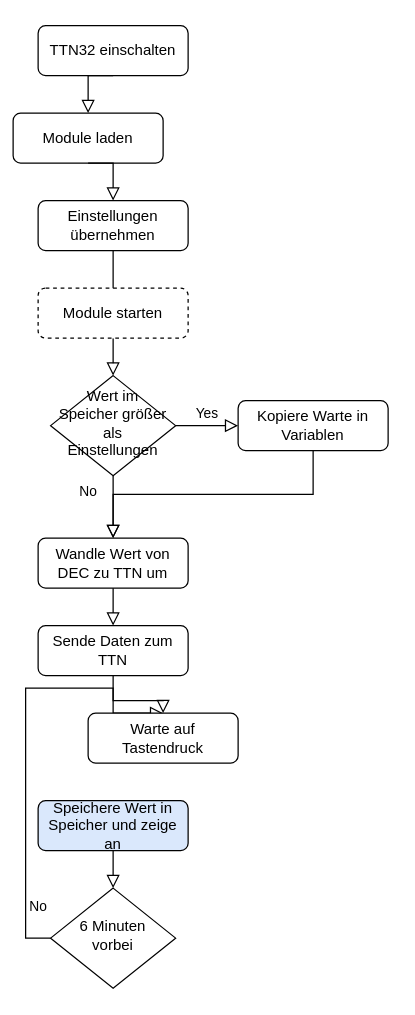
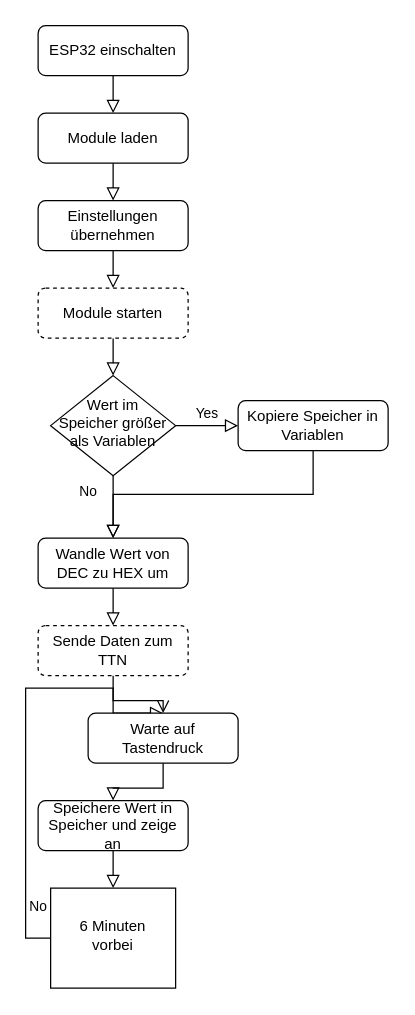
(113, 51) -> (113, 51)
(88, 138) -> (113, 138)
(113, 279) -> (113, 274)
(113, 423) -> (113, 423)
(313, 426) -> (313, 426)
(113, 563) -> (113, 563)
(113, 651) -> (113, 651)
(162, 701) -> (163, 704)
none -> (150, 788)
(113, 826) -> (113, 826)
(113, 938) -> (113, 938)
